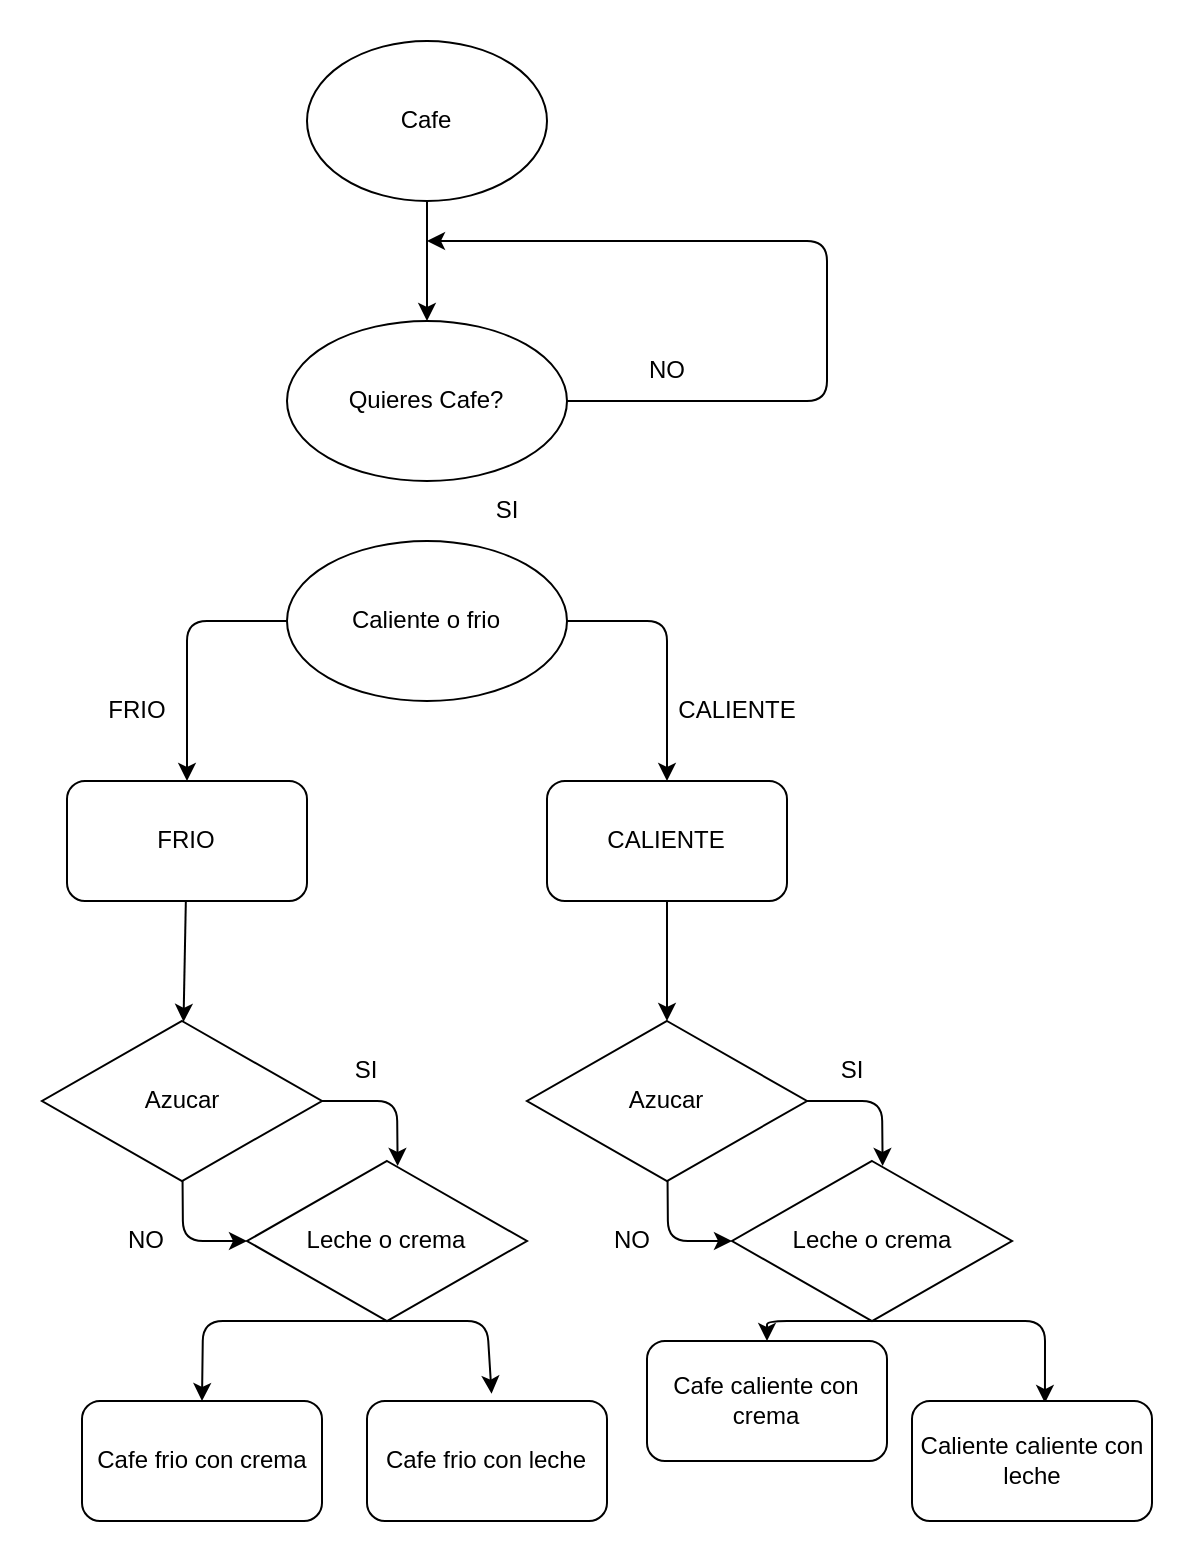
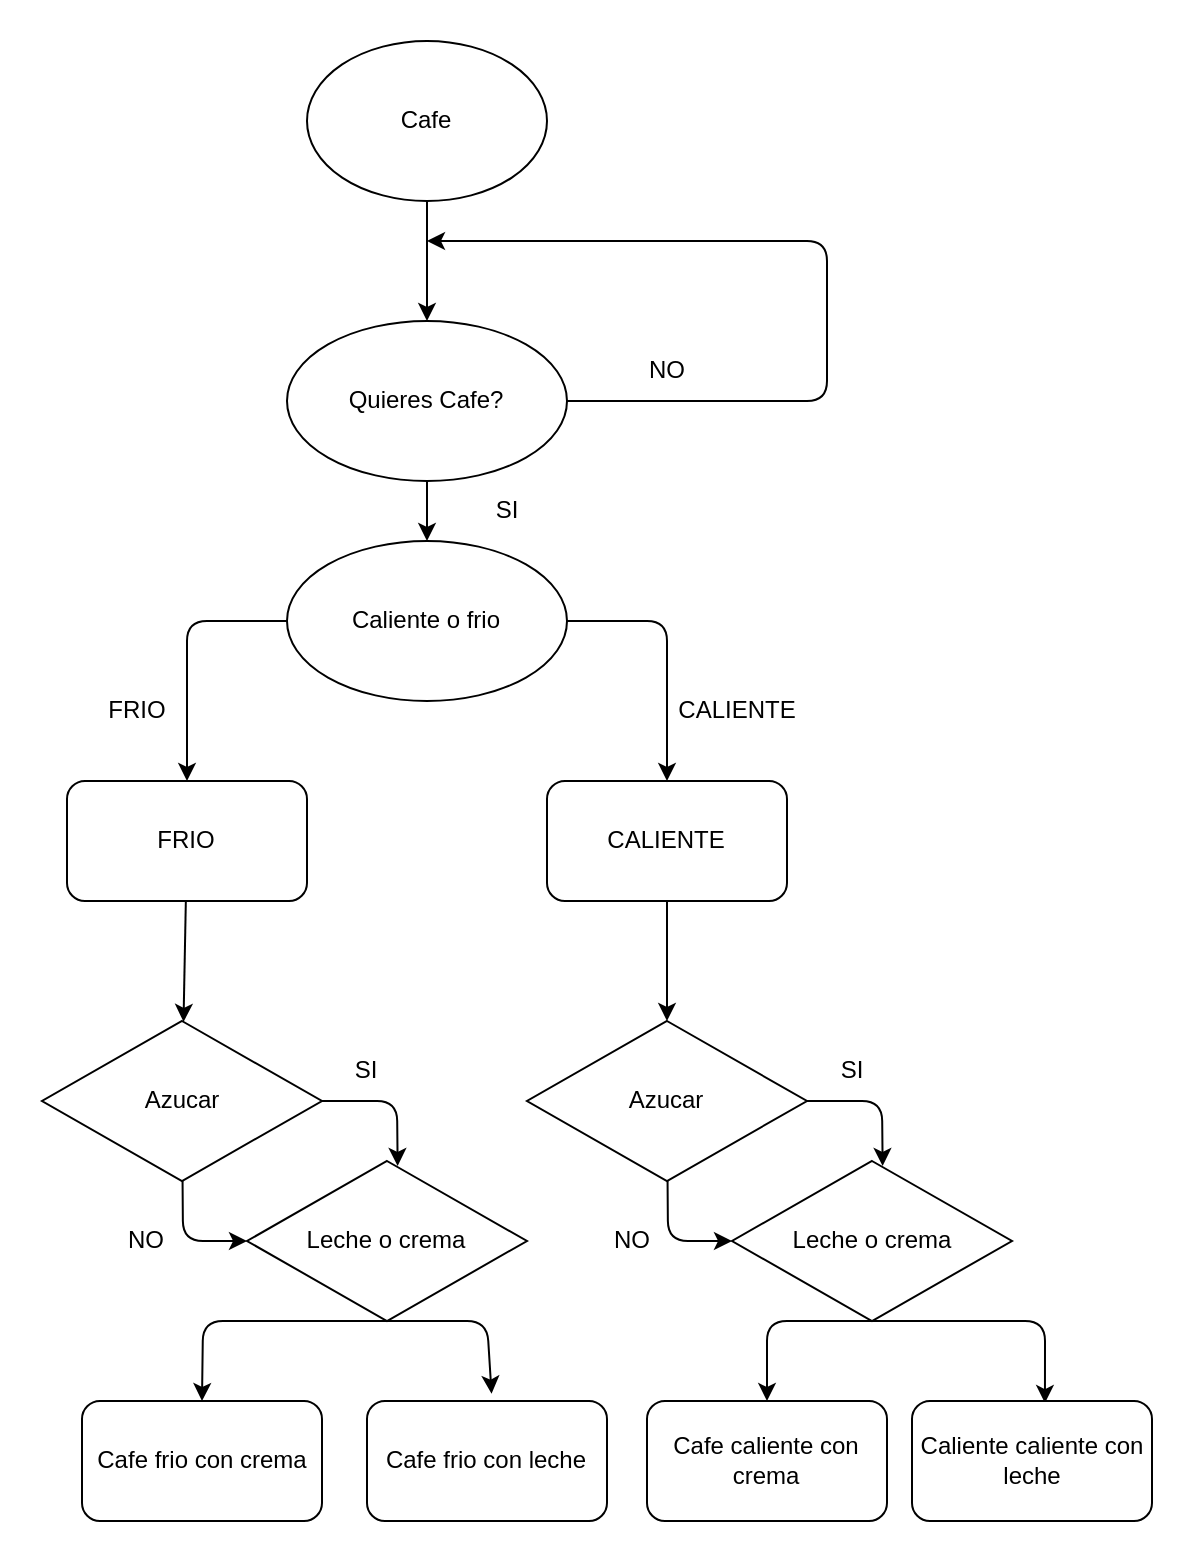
none -> (427, 504)
(767, 1401) -> (767, 1461)
